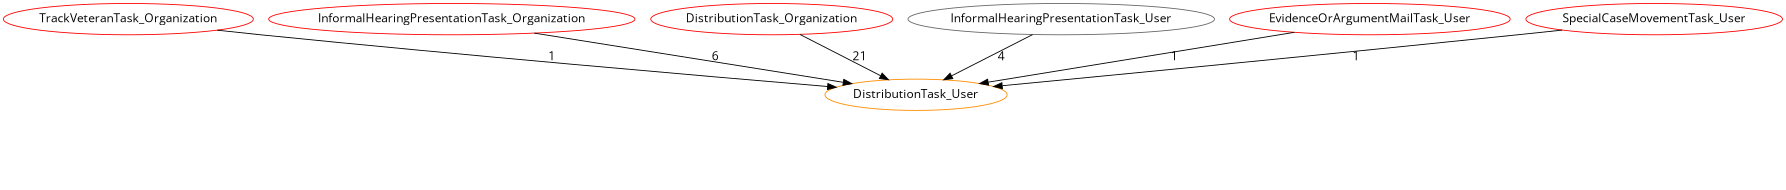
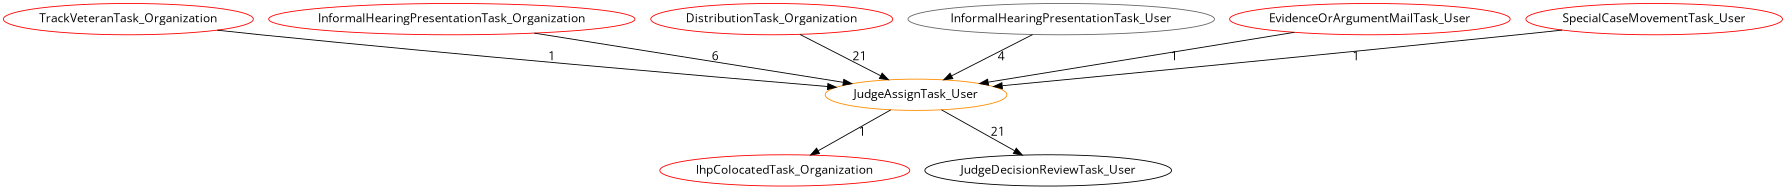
(916, 95) -> (916, 95)
none -> (785, 170)
none -> (1048, 170)
